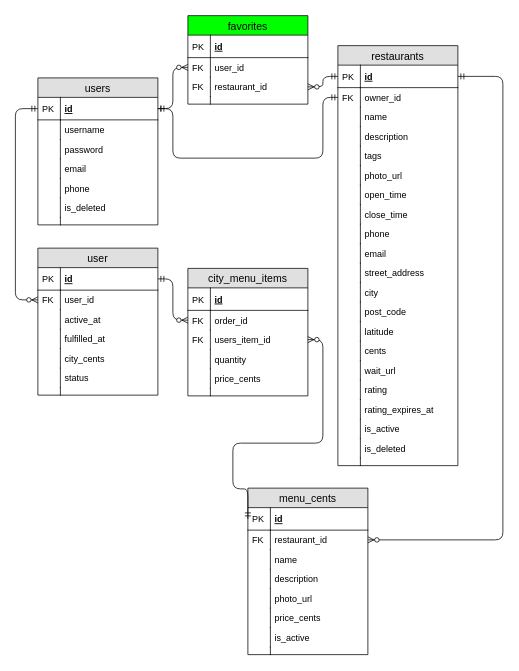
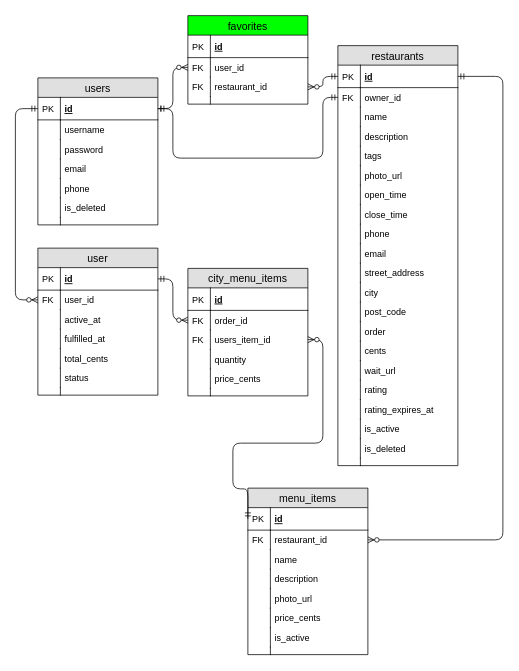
(382, 332) -> (377, 332)
(89, 359) -> (91, 359)
(308, 498) -> (308, 498)
